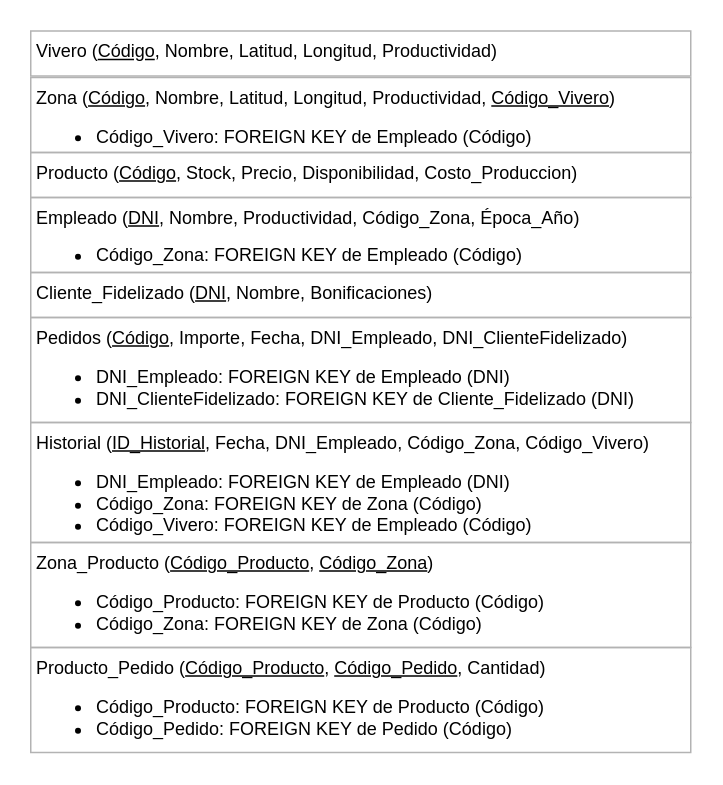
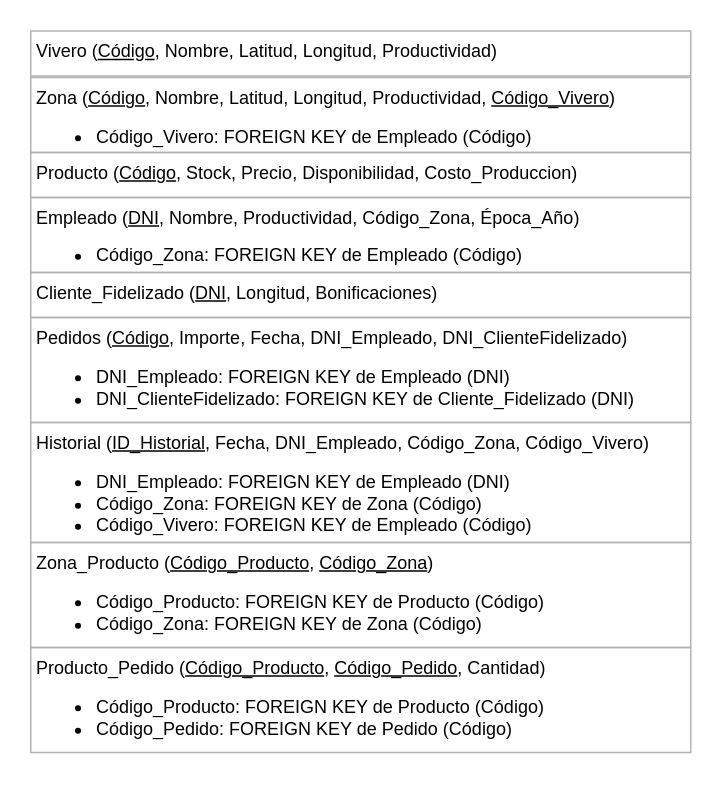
(248, 294) -> (256, 294)
